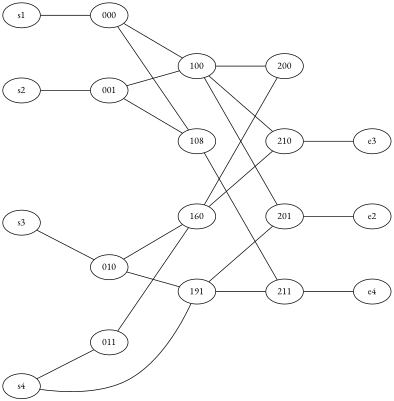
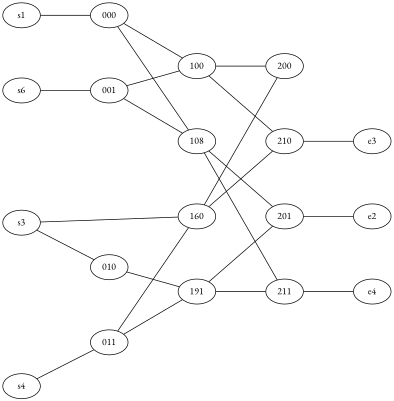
(22, 90) -> (22, 90)
(237, 135) -> (238, 176)
(153, 242) -> (109, 220)
(132, 377) -> (153, 317)
